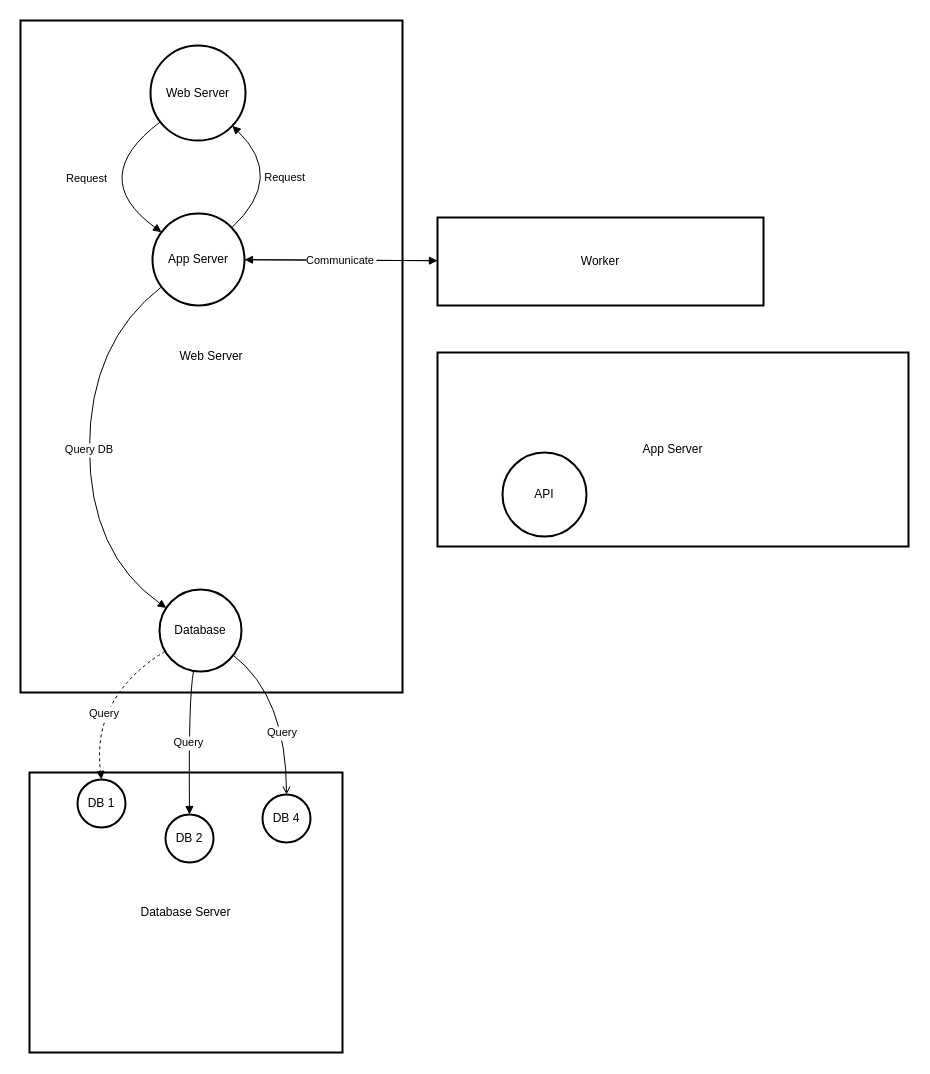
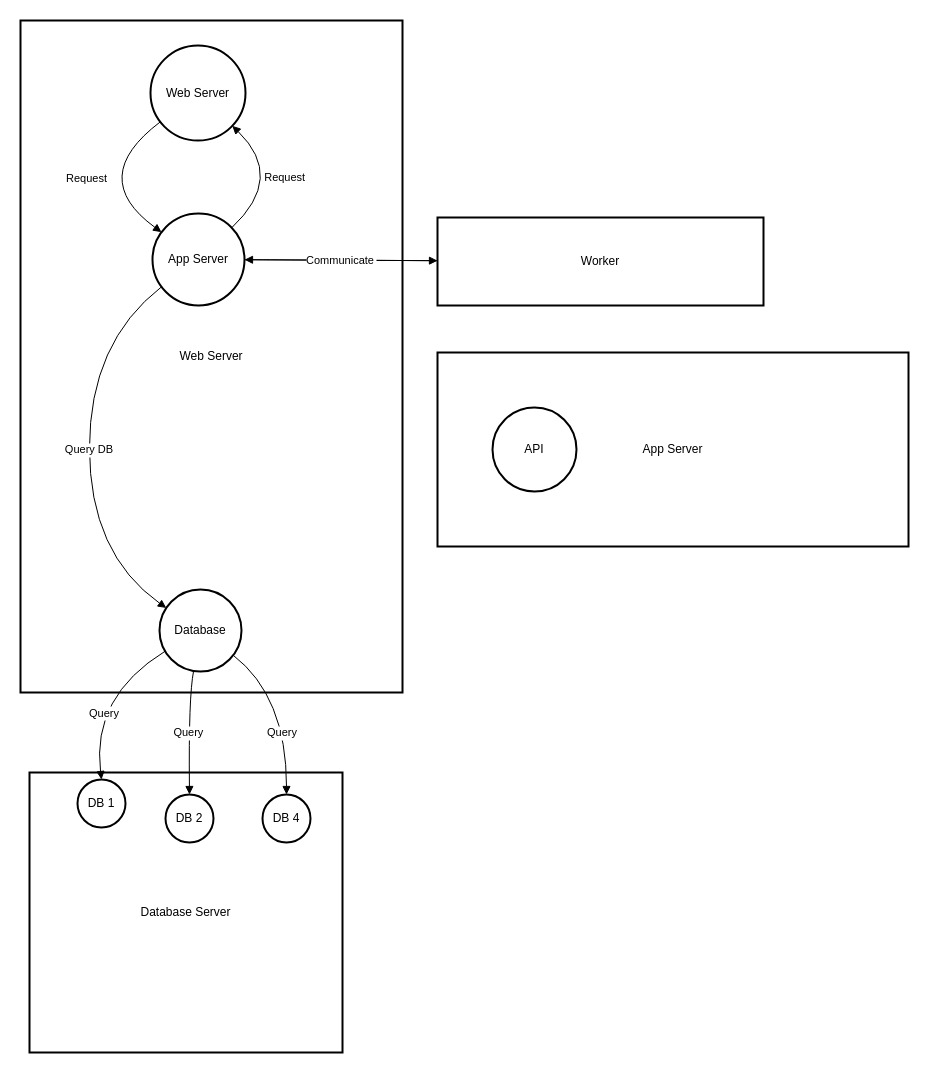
(545, 495) -> (535, 450)
(134, 676) -> (134, 676)
(286, 787) -> (286, 785)
(190, 839) -> (190, 819)
